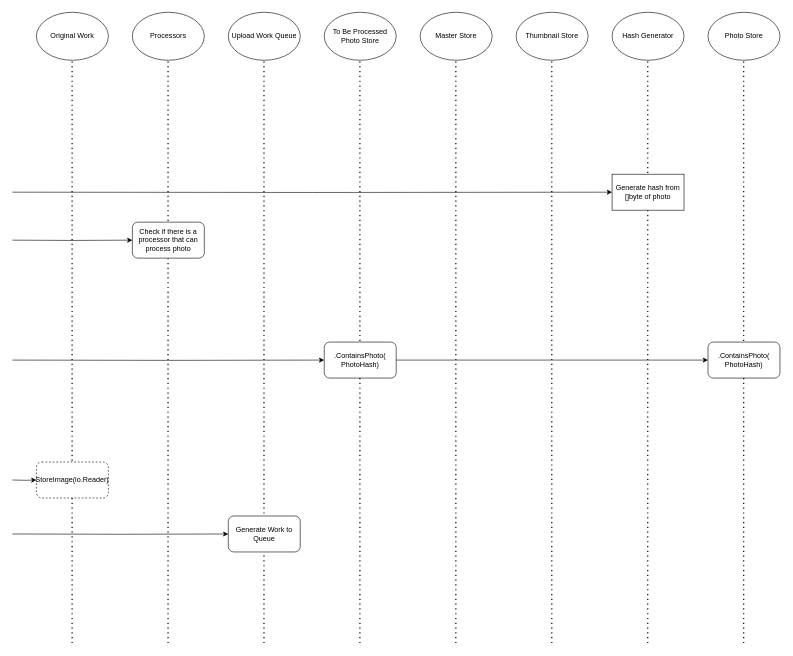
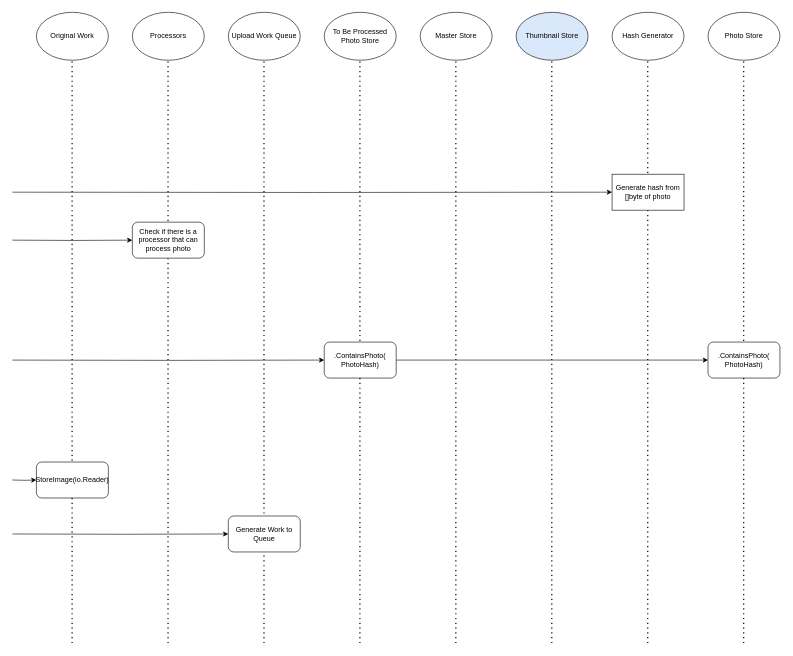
(552, 36) -> (552, 36)
(72, 480) -> (72, 480)
